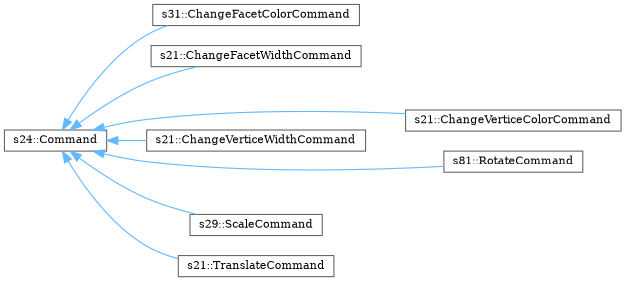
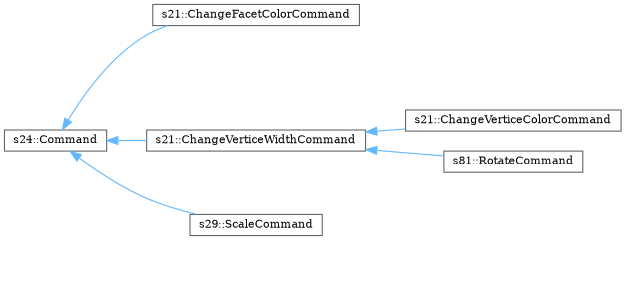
(256, 15) -> (256, 15)
(256, 56) -> none
(254, 112) -> (391, 130)
(273, 170) -> (410, 153)
(256, 266) -> none
